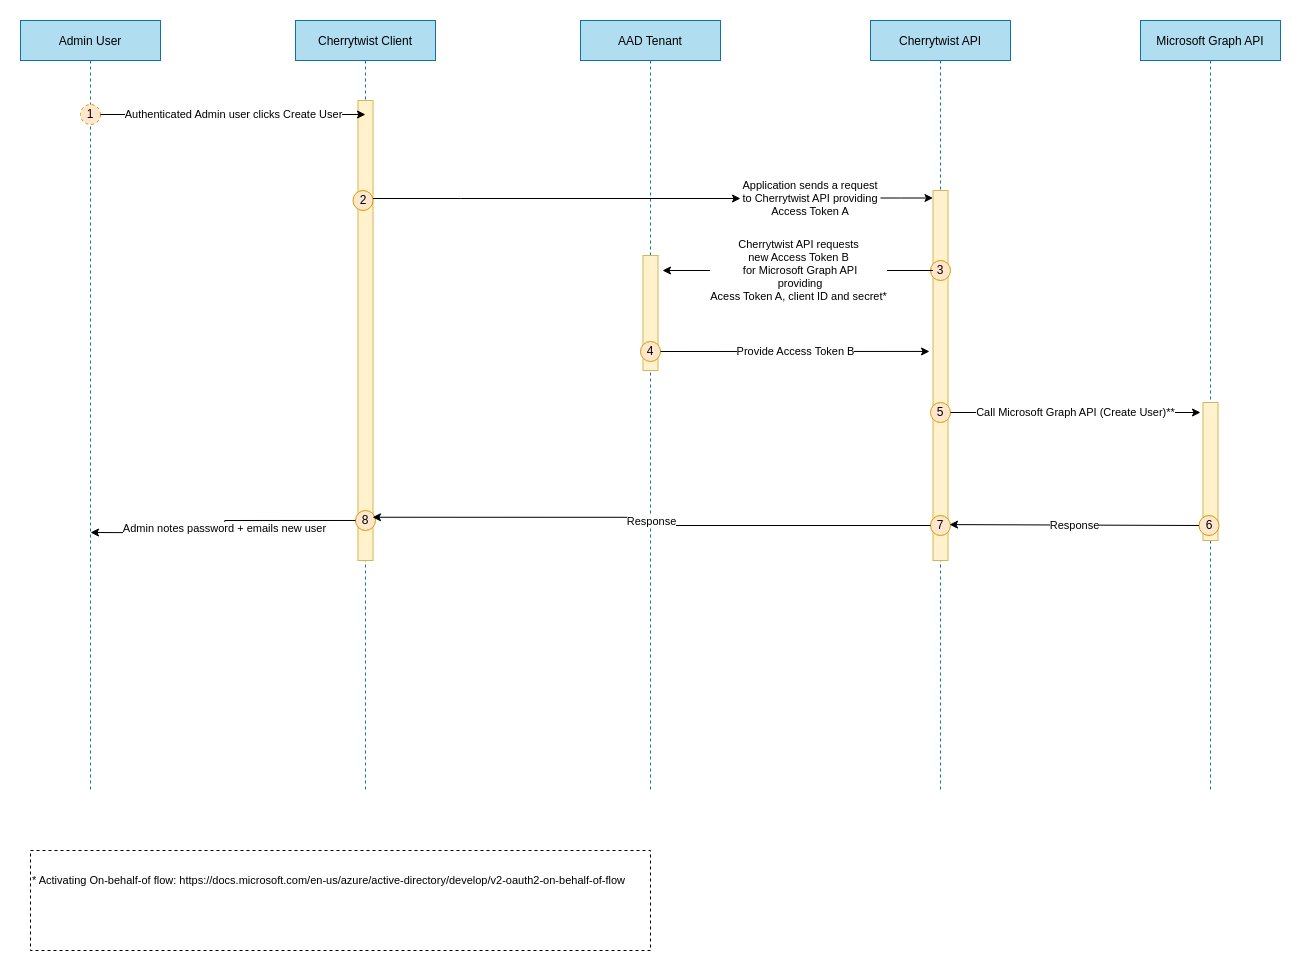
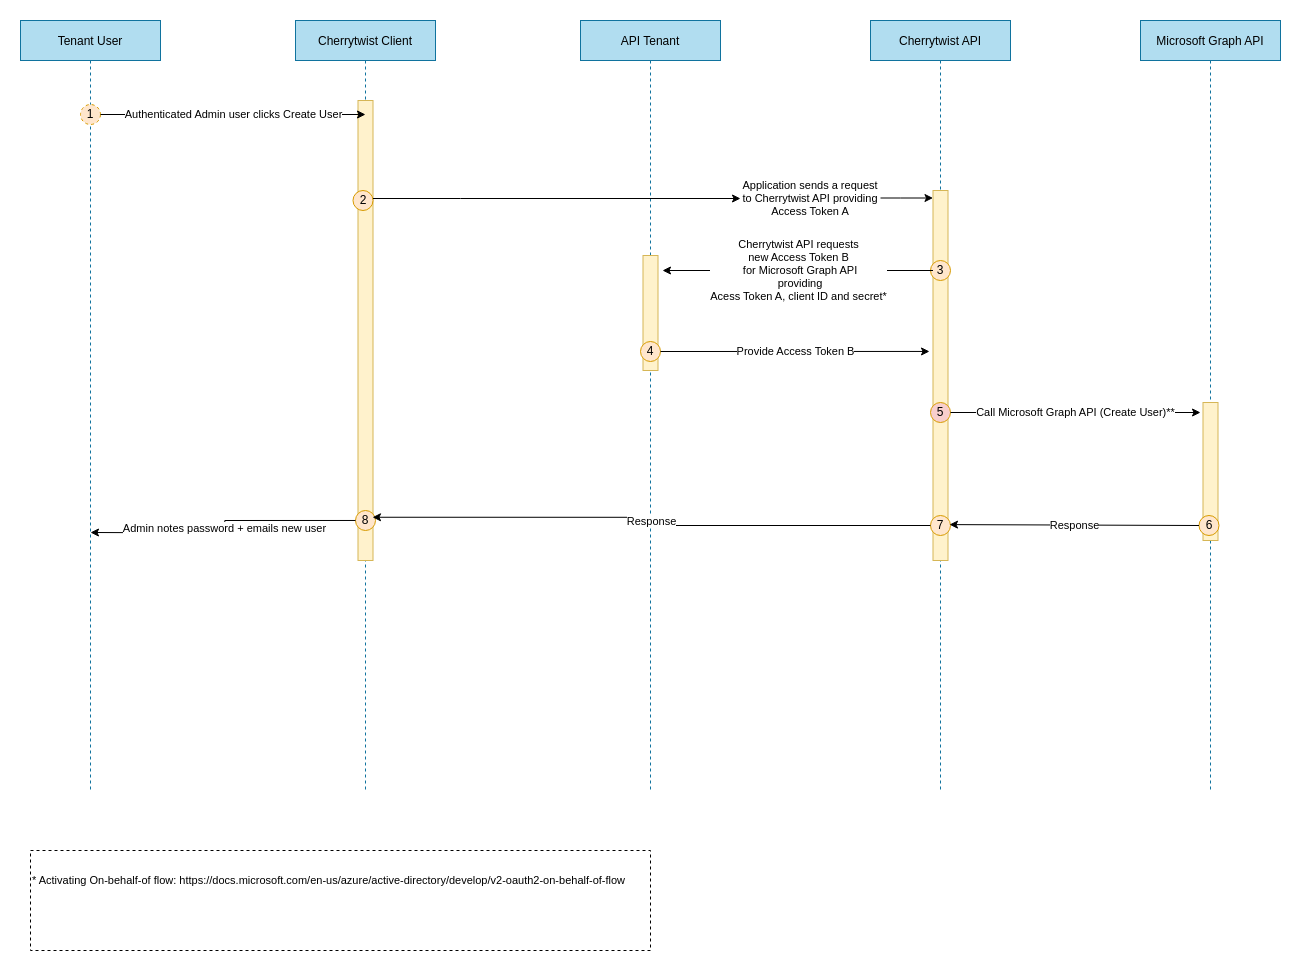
(90, 41) -> (90, 41)
(650, 41) -> (650, 41)
(941, 413) -> (941, 413)
